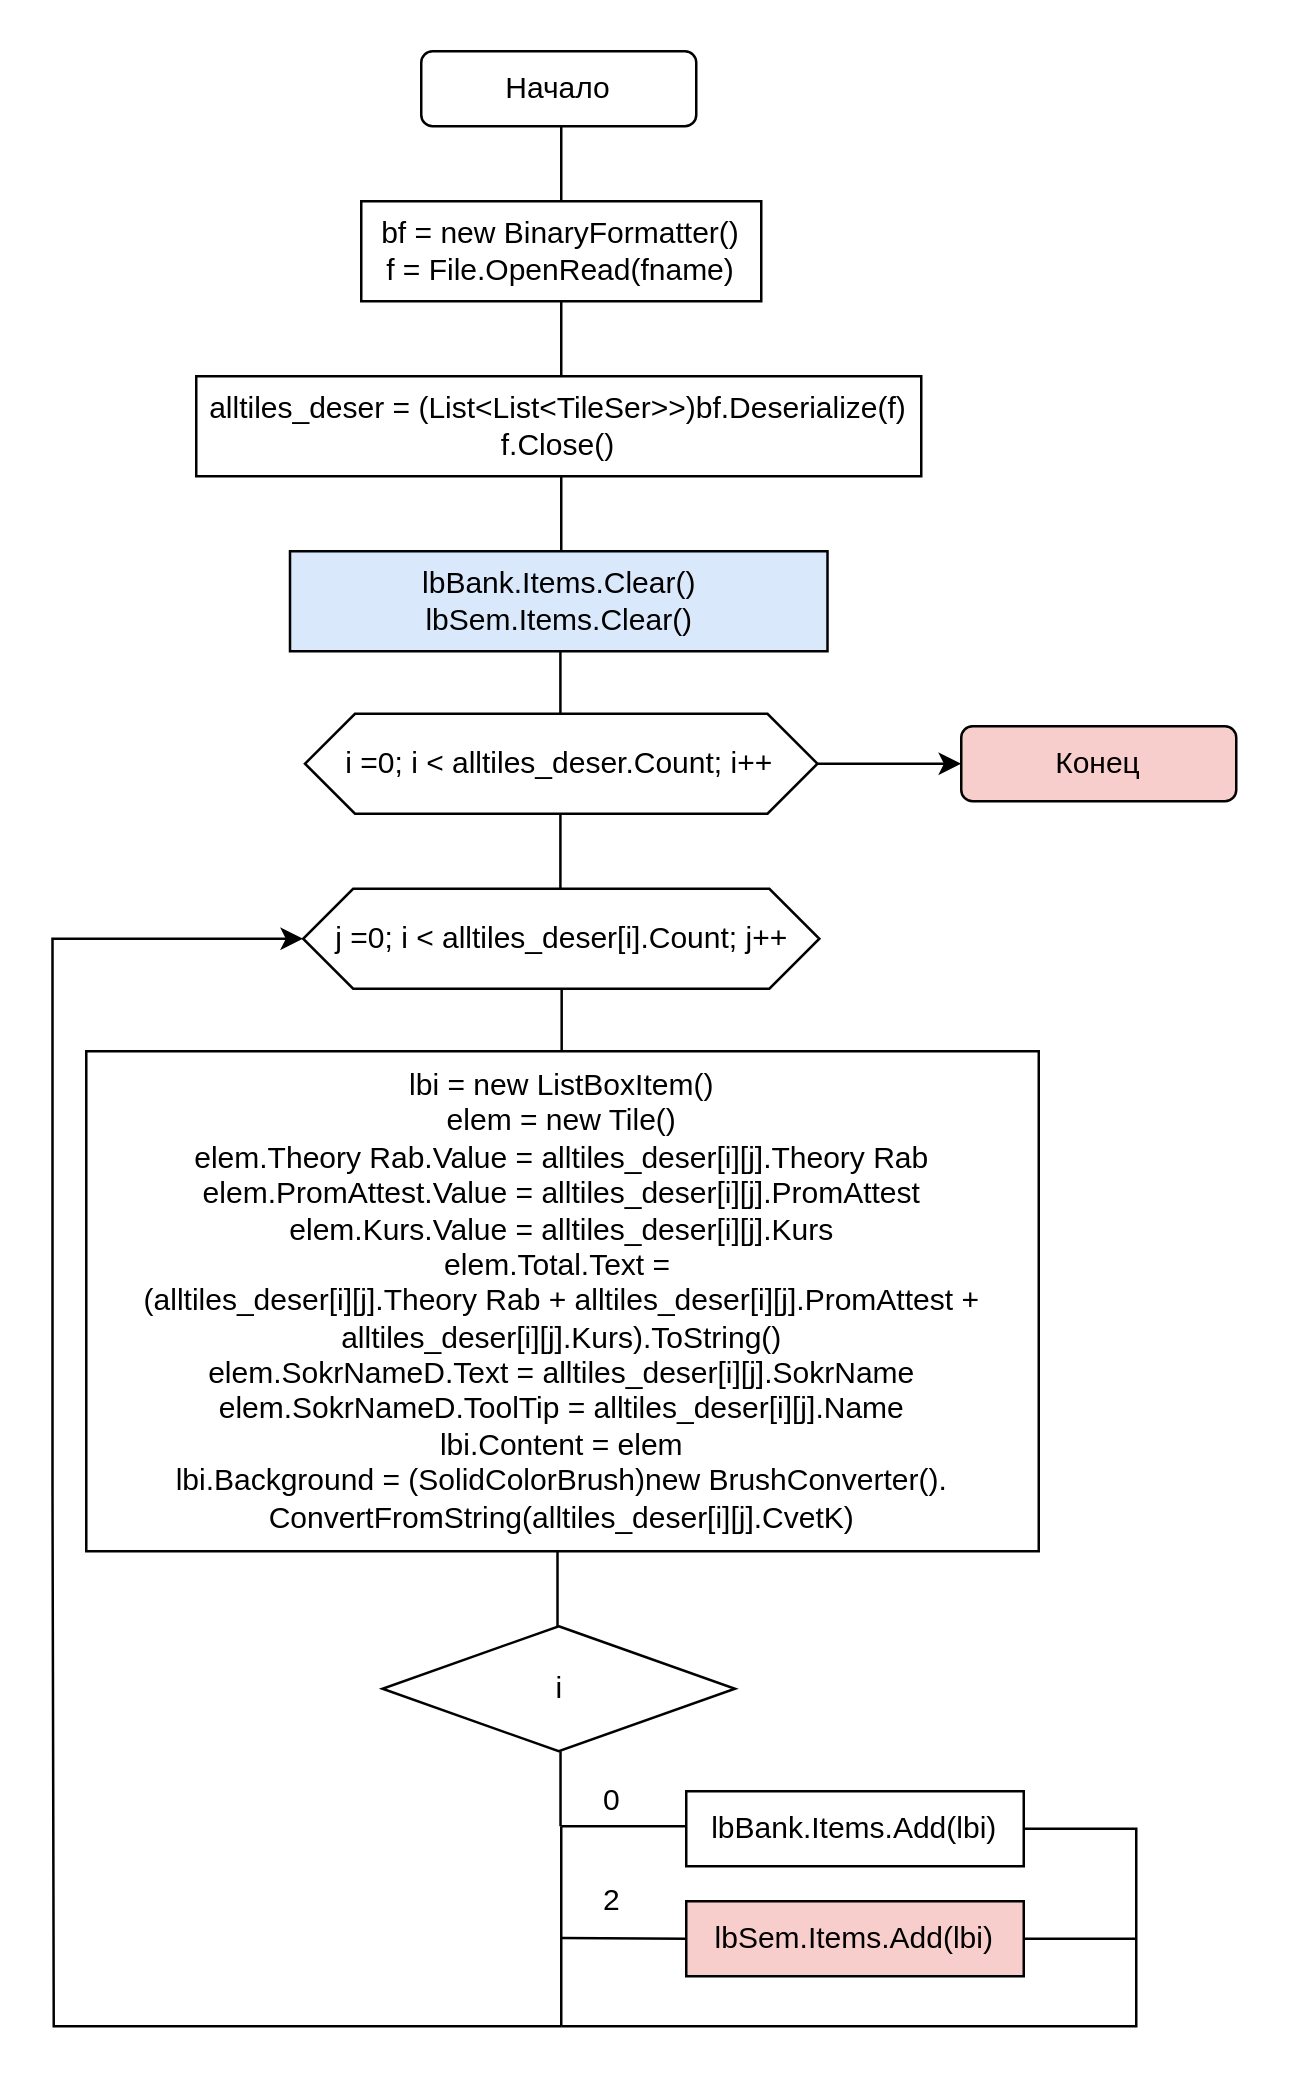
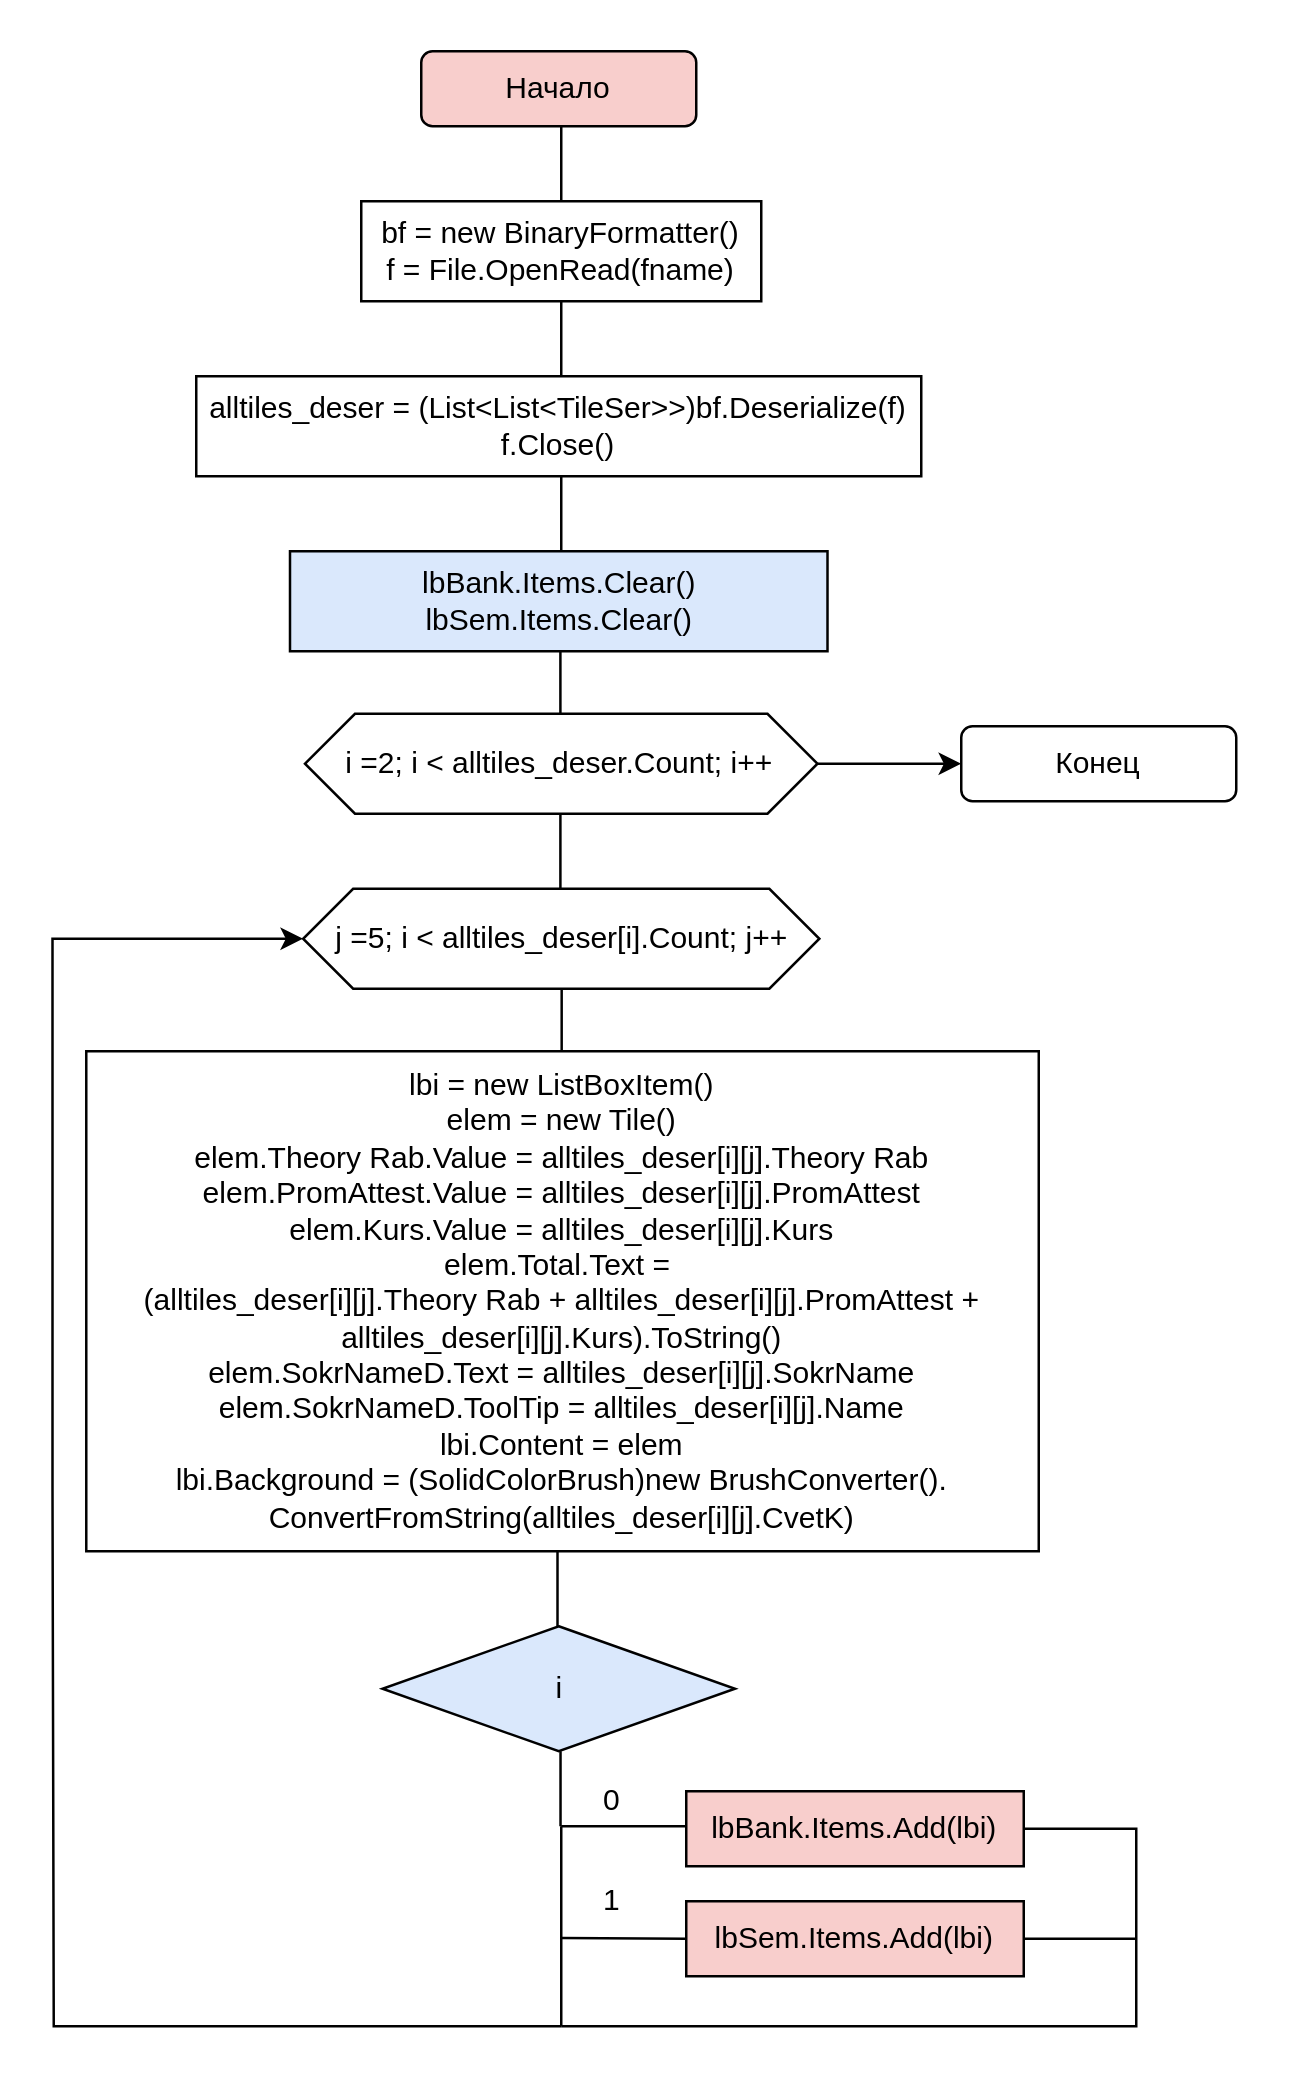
(559, 89) -> (559, 89)
(560, 764) -> (560, 764)
(1099, 764) -> (1099, 764)
(563, 939) -> (563, 939)
(559, 1689) -> (559, 1689)
(855, 1829) -> (855, 1829)
(613, 1901) -> (613, 1901)
